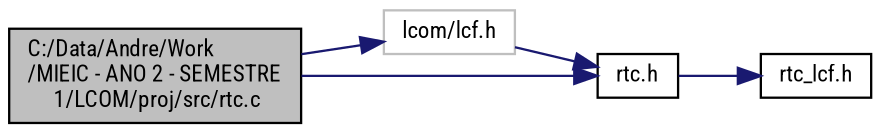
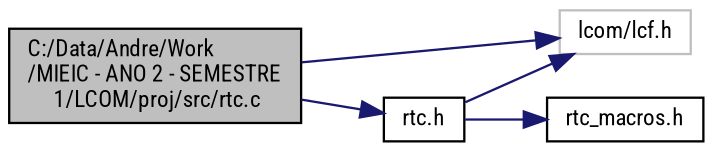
(545, 54) -> (509, 83)
(816, 76) -> (625, 120)
